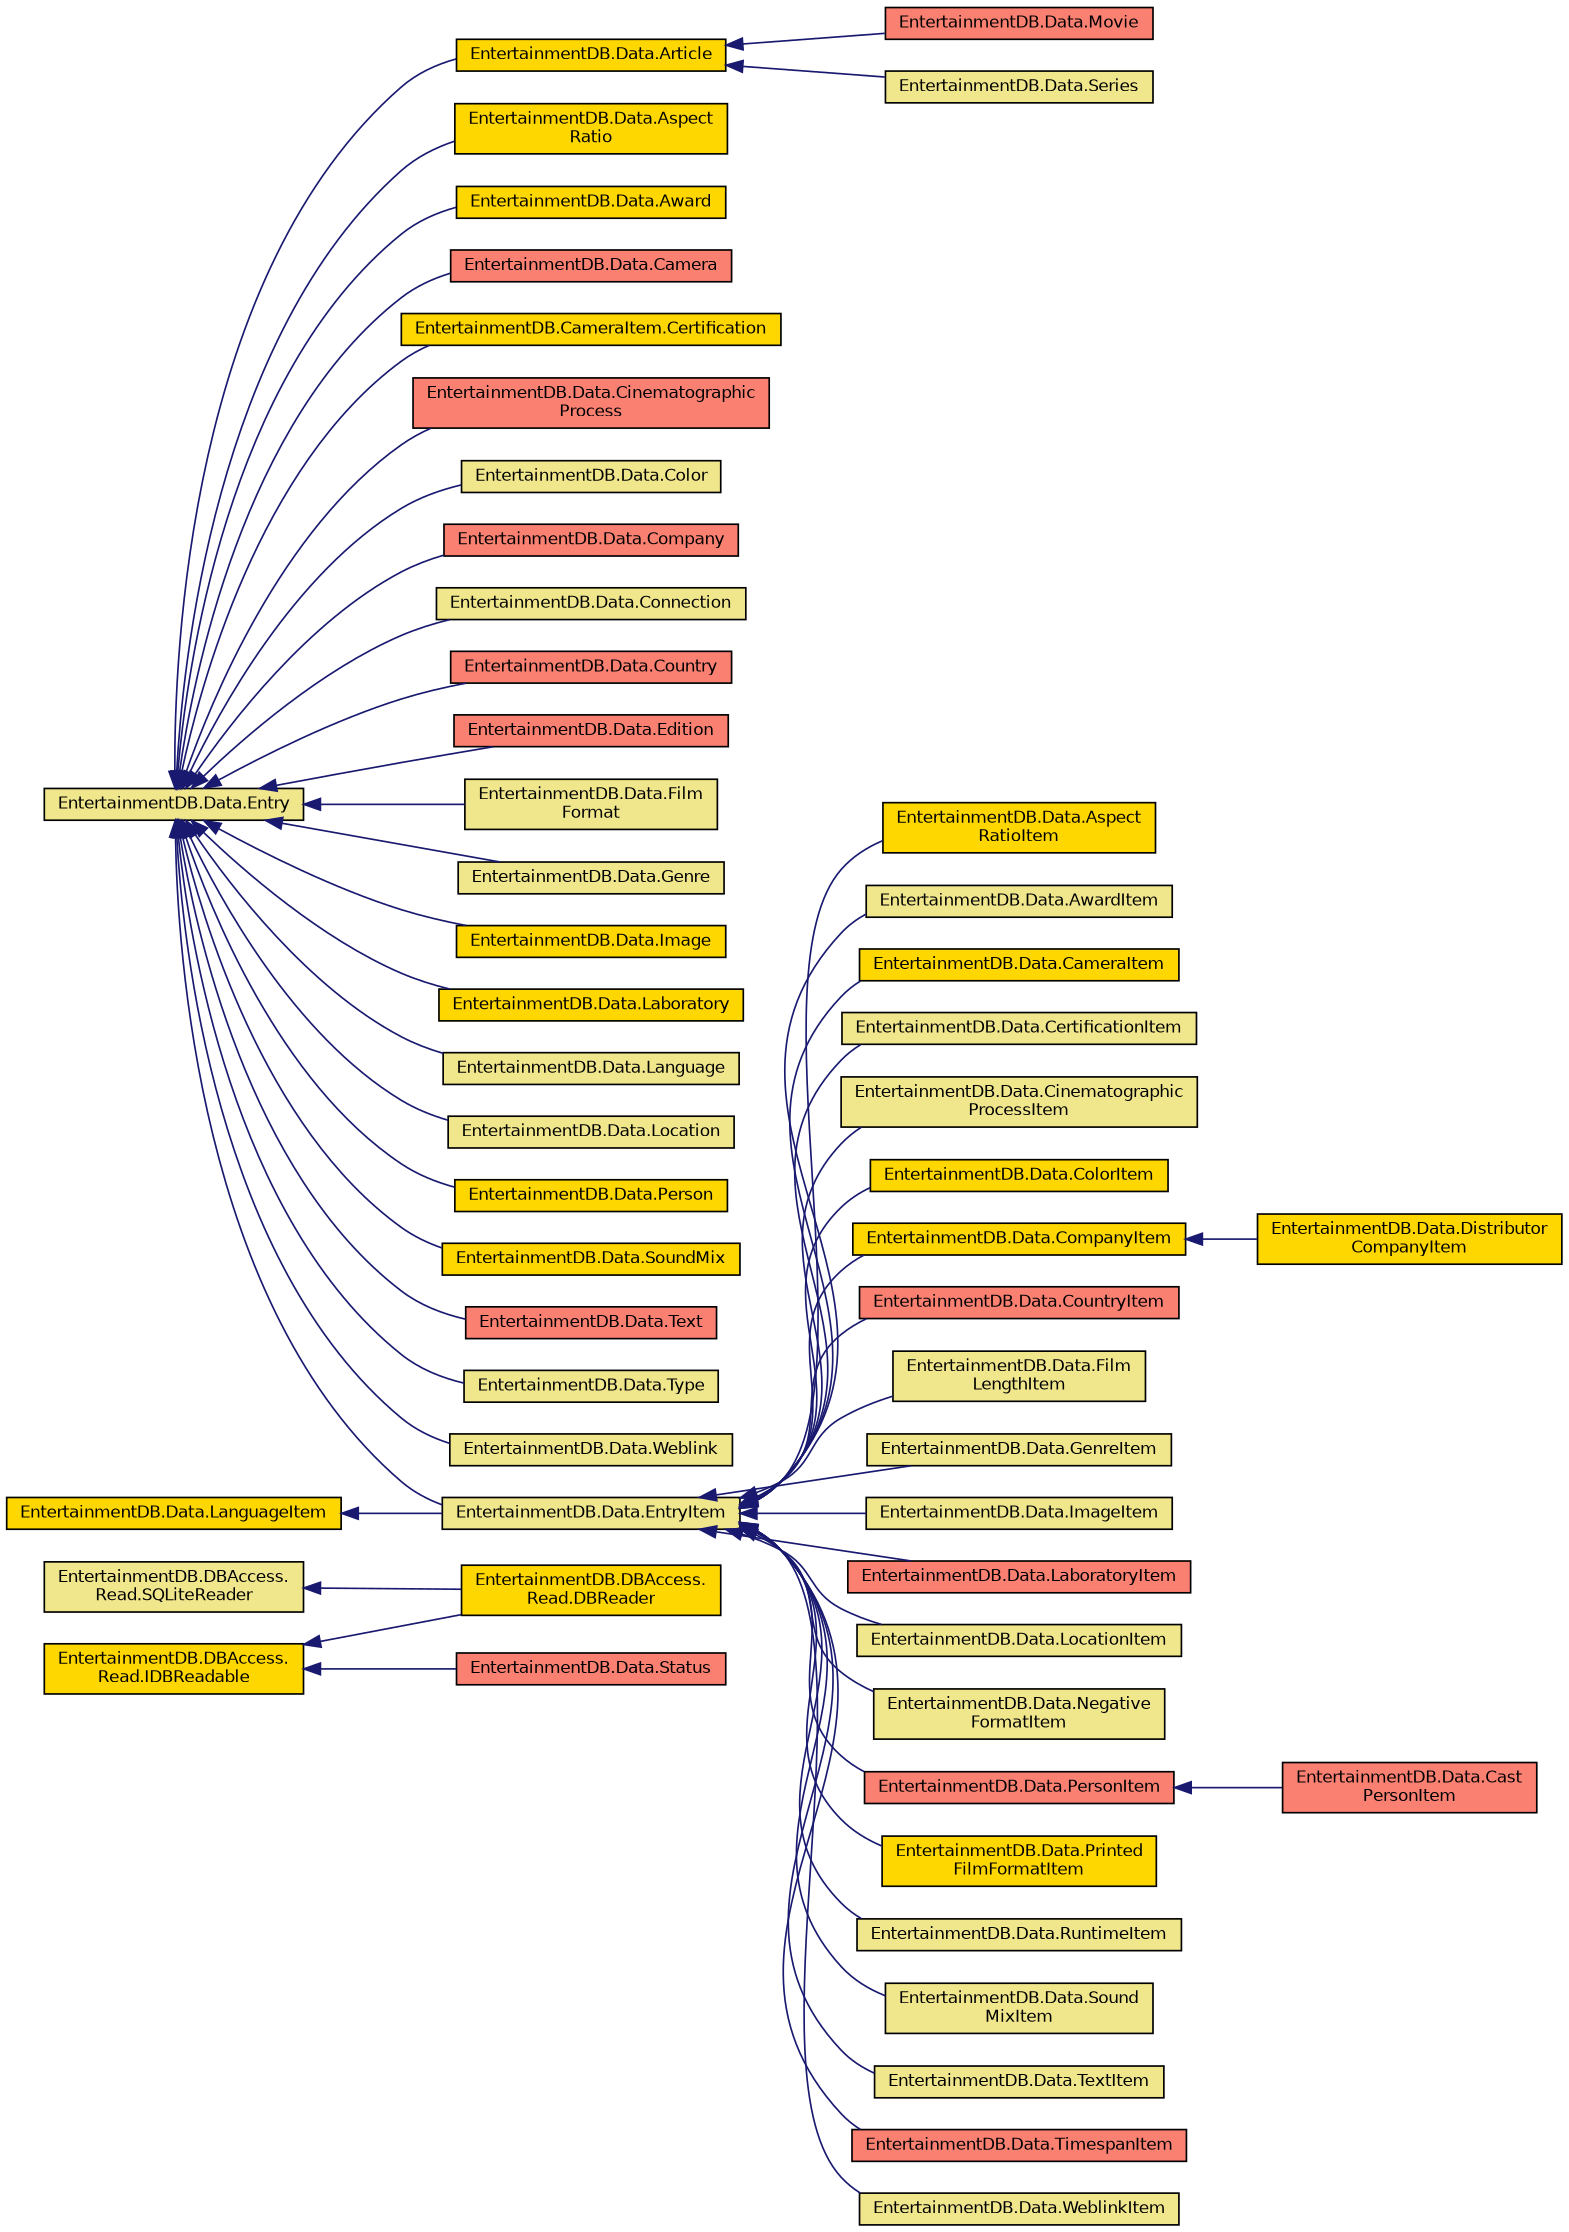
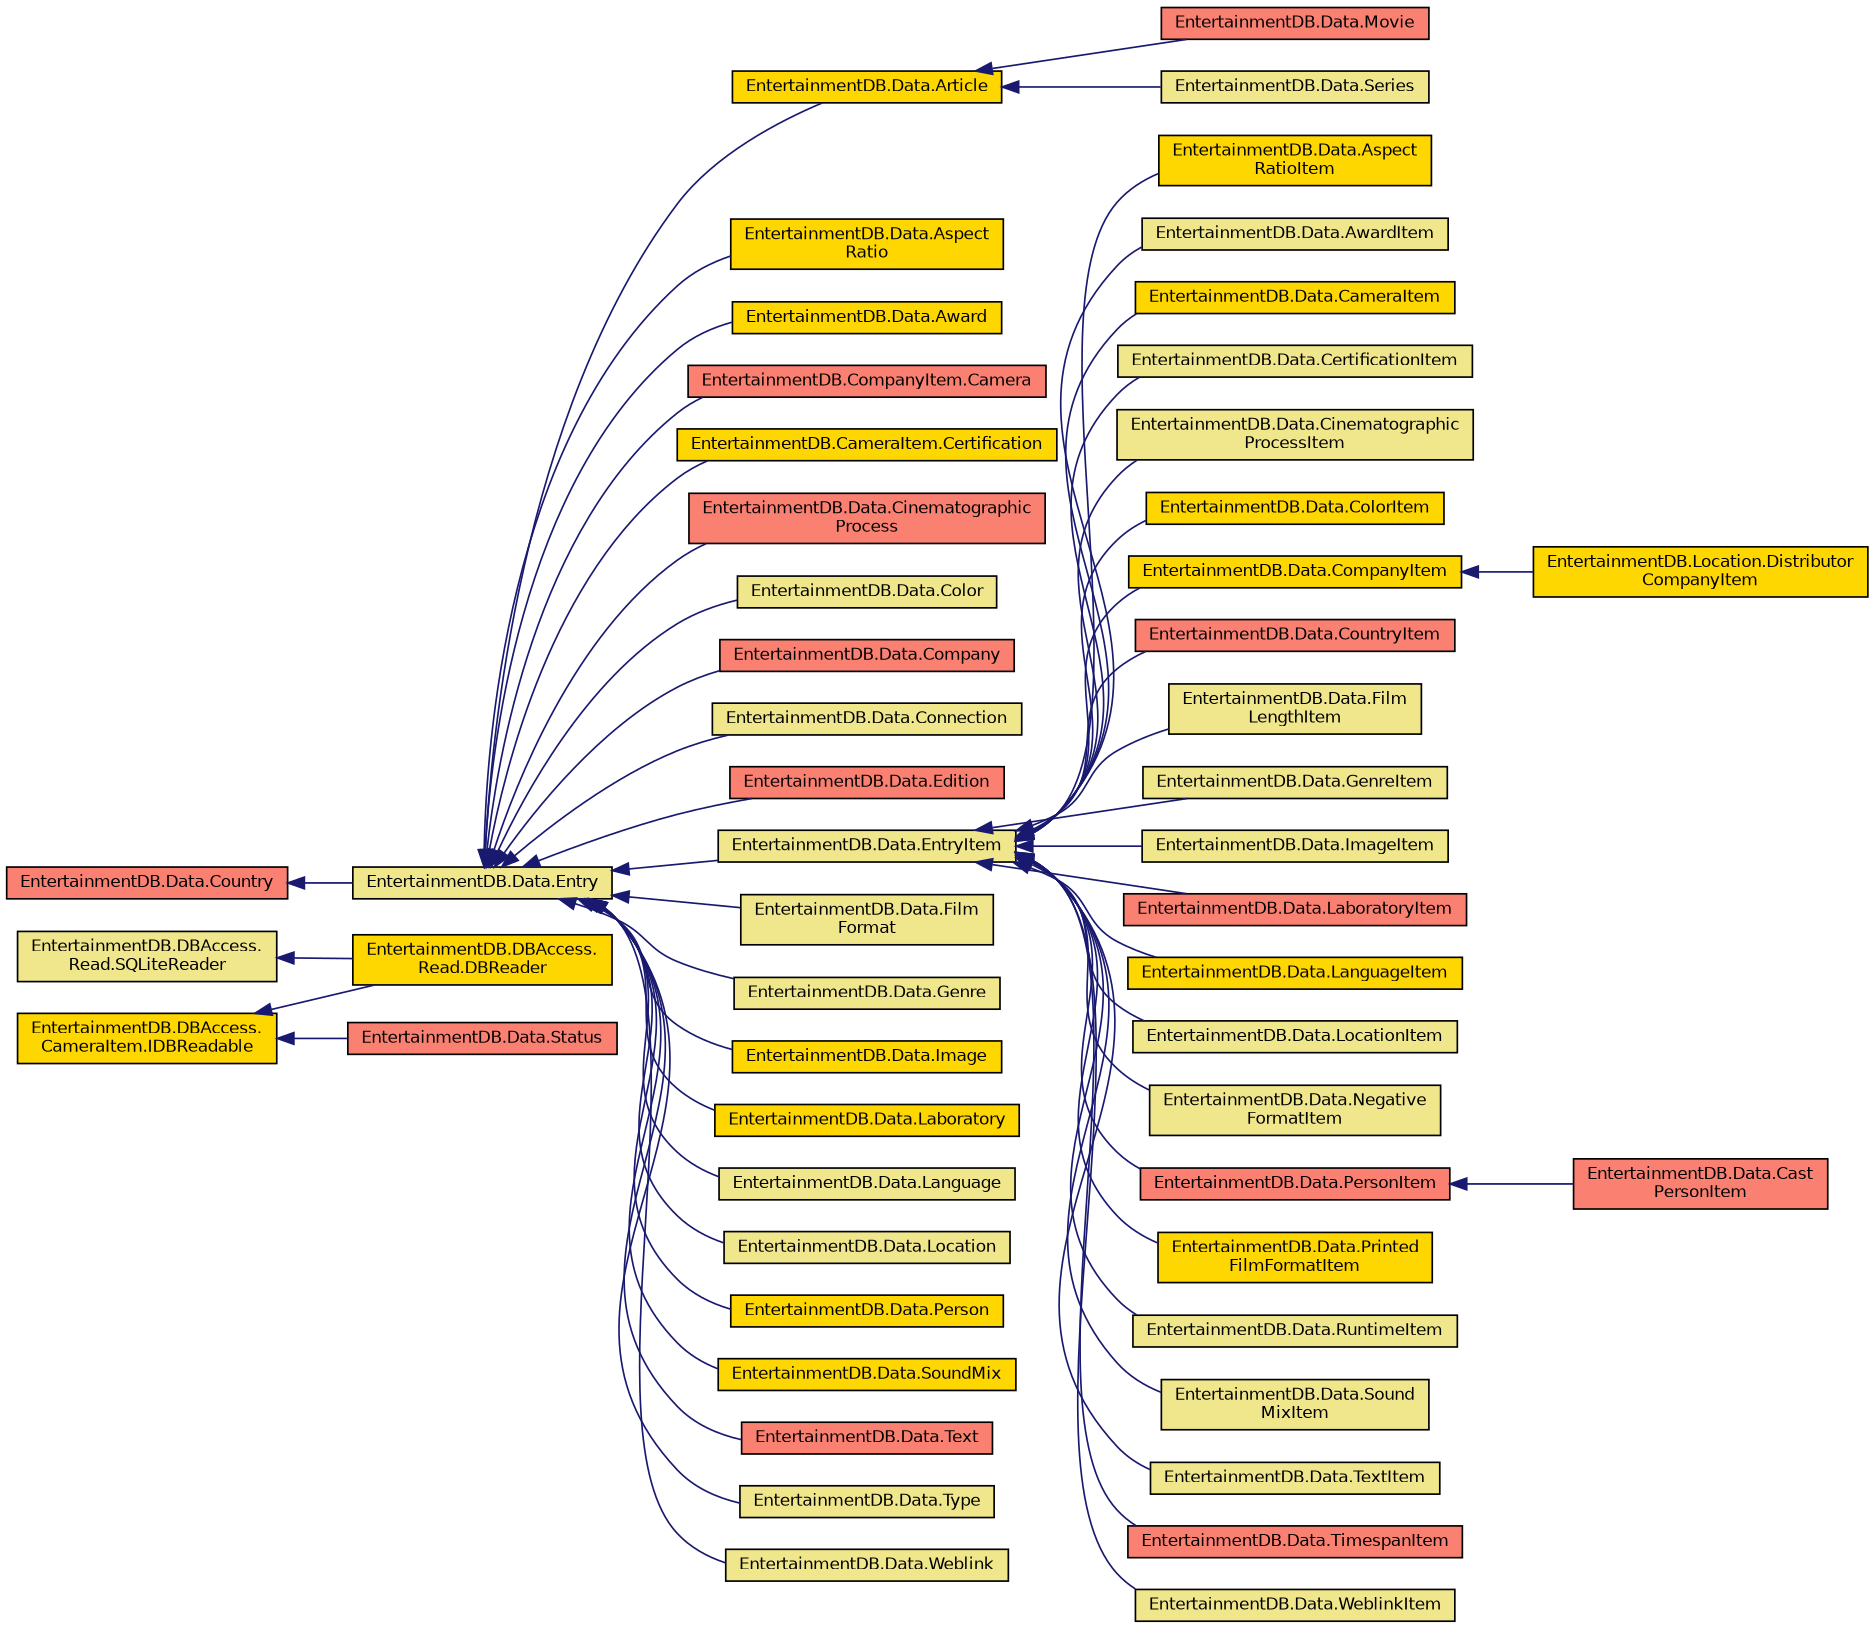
(591, 266) -> (867, 381)
(339, 722) -> (328, 883)
(1410, 1239) -> (1701, 572)
(400, 1513) -> (1106, 934)
(174, 1669) -> (147, 1038)
